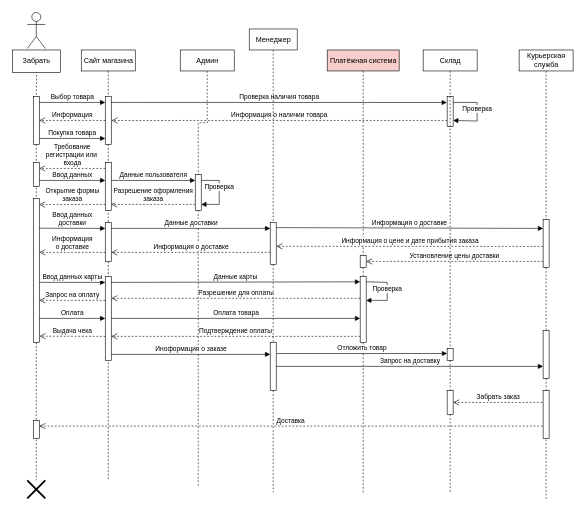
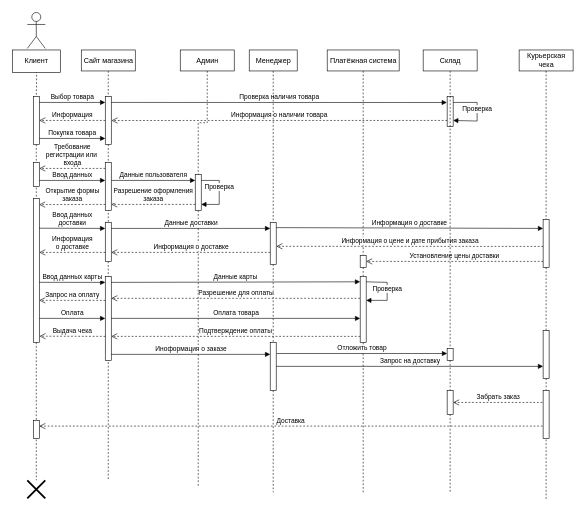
(273, 39) -> (273, 60)
(363, 60) -> (363, 60)
(547, 60) -> (547, 60)
(37, 61) -> (37, 61)
